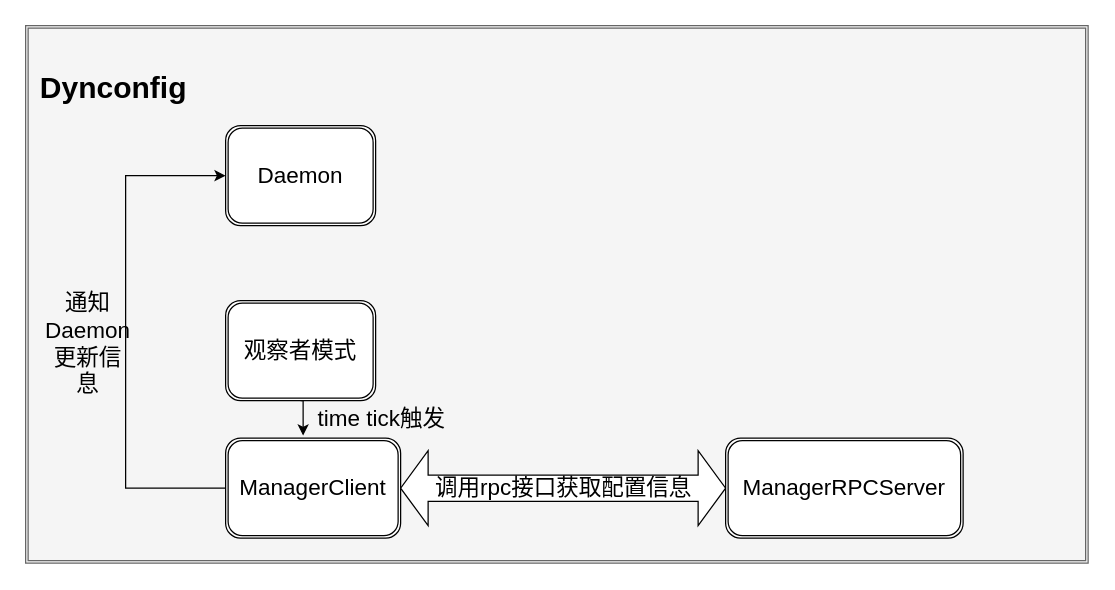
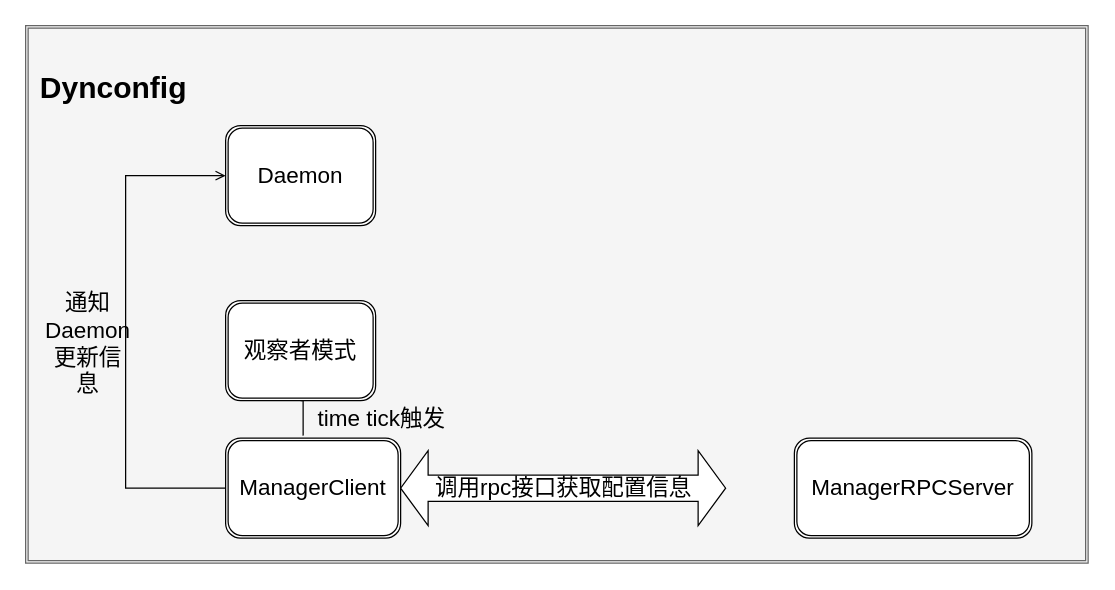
(216, 176) -> (218, 176)
(303, 426) -> (303, 429)
(844, 488) -> (913, 488)
